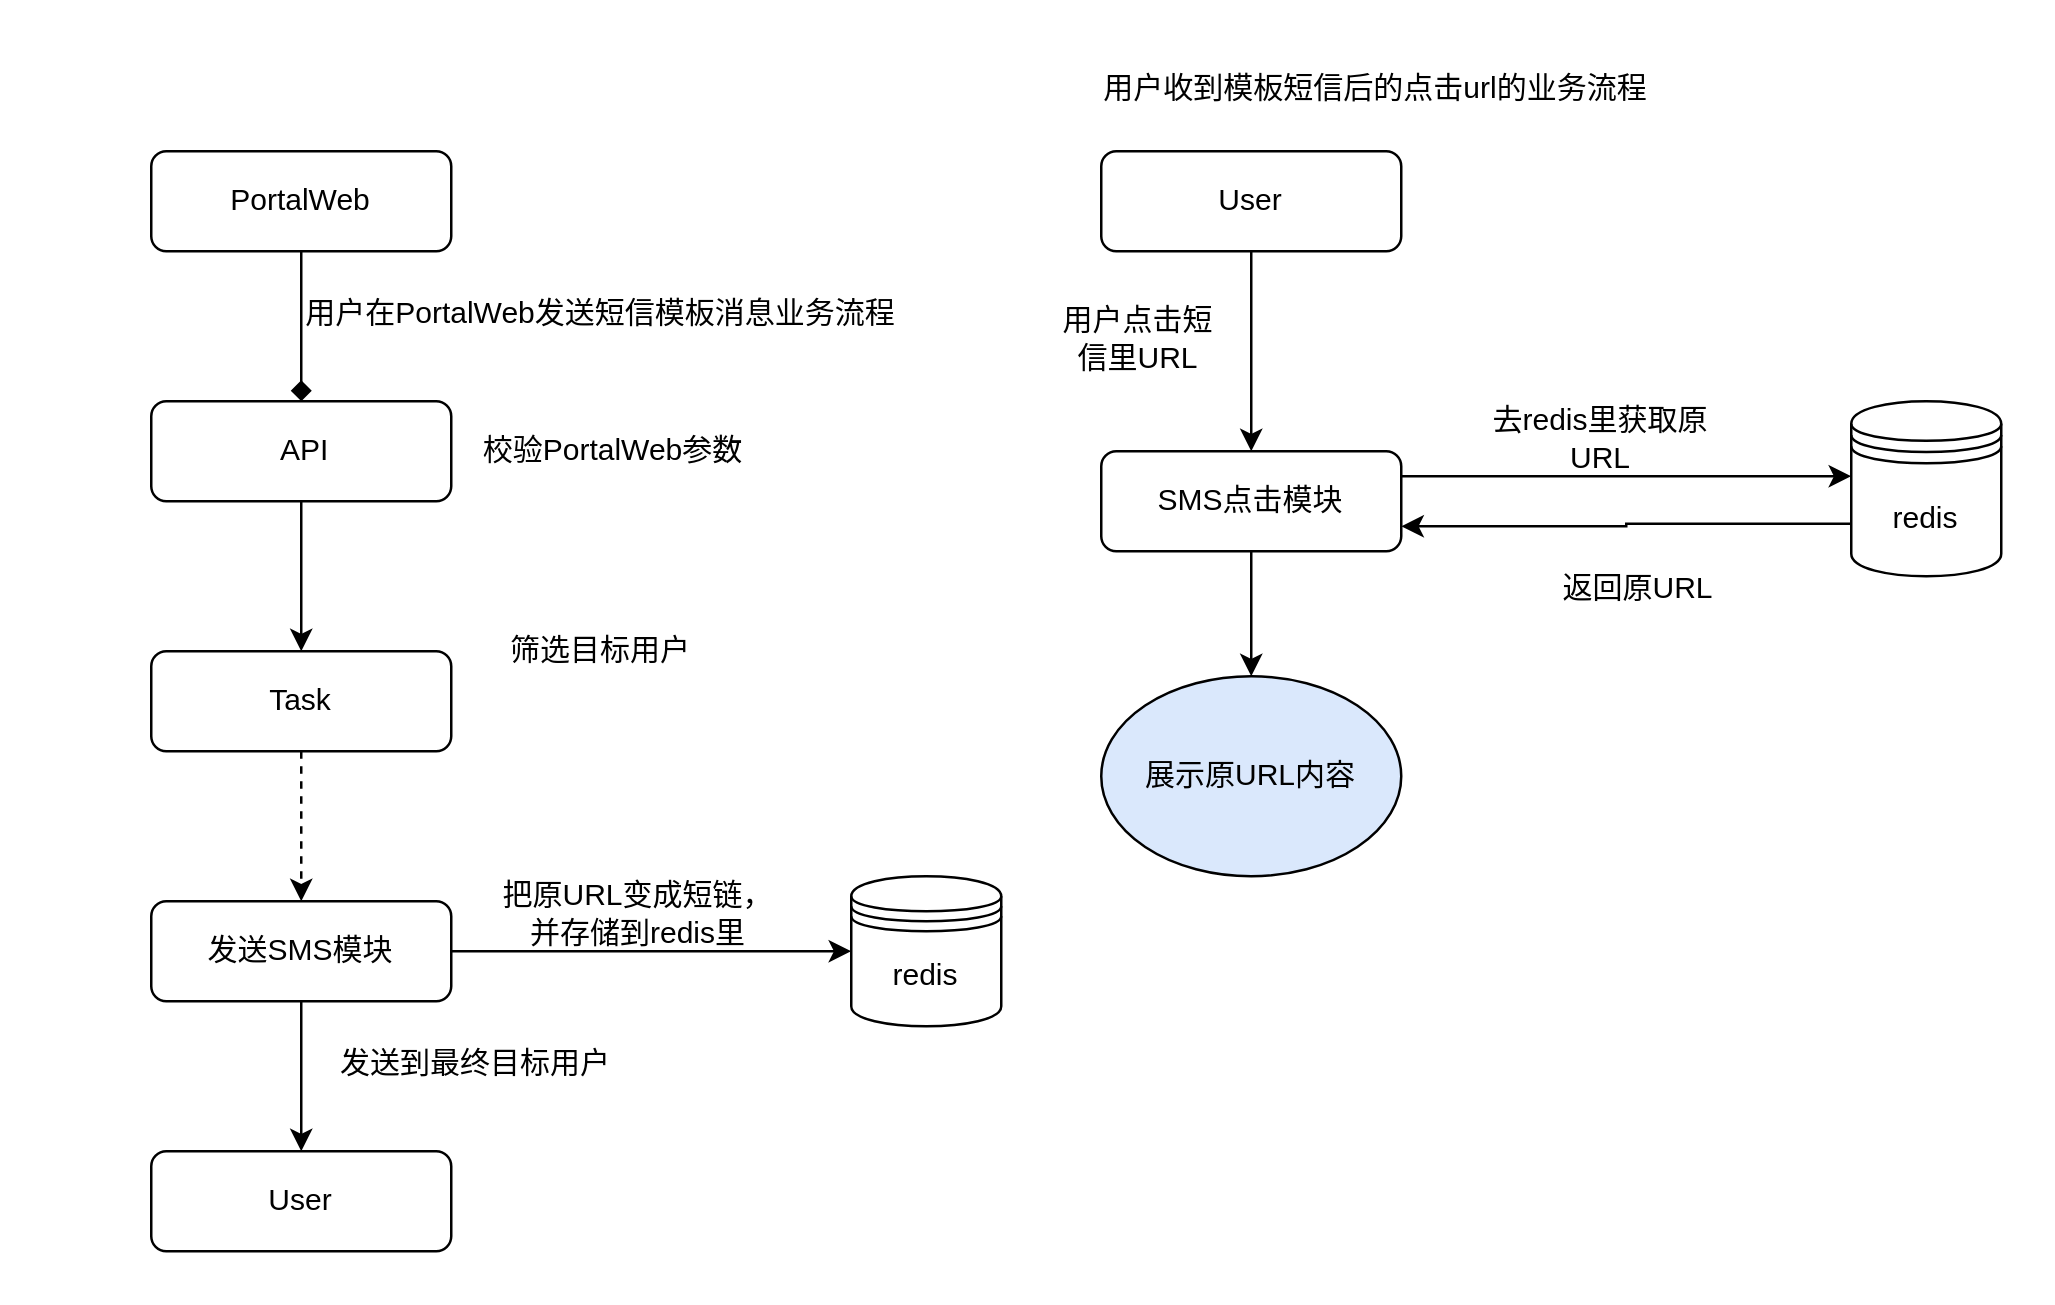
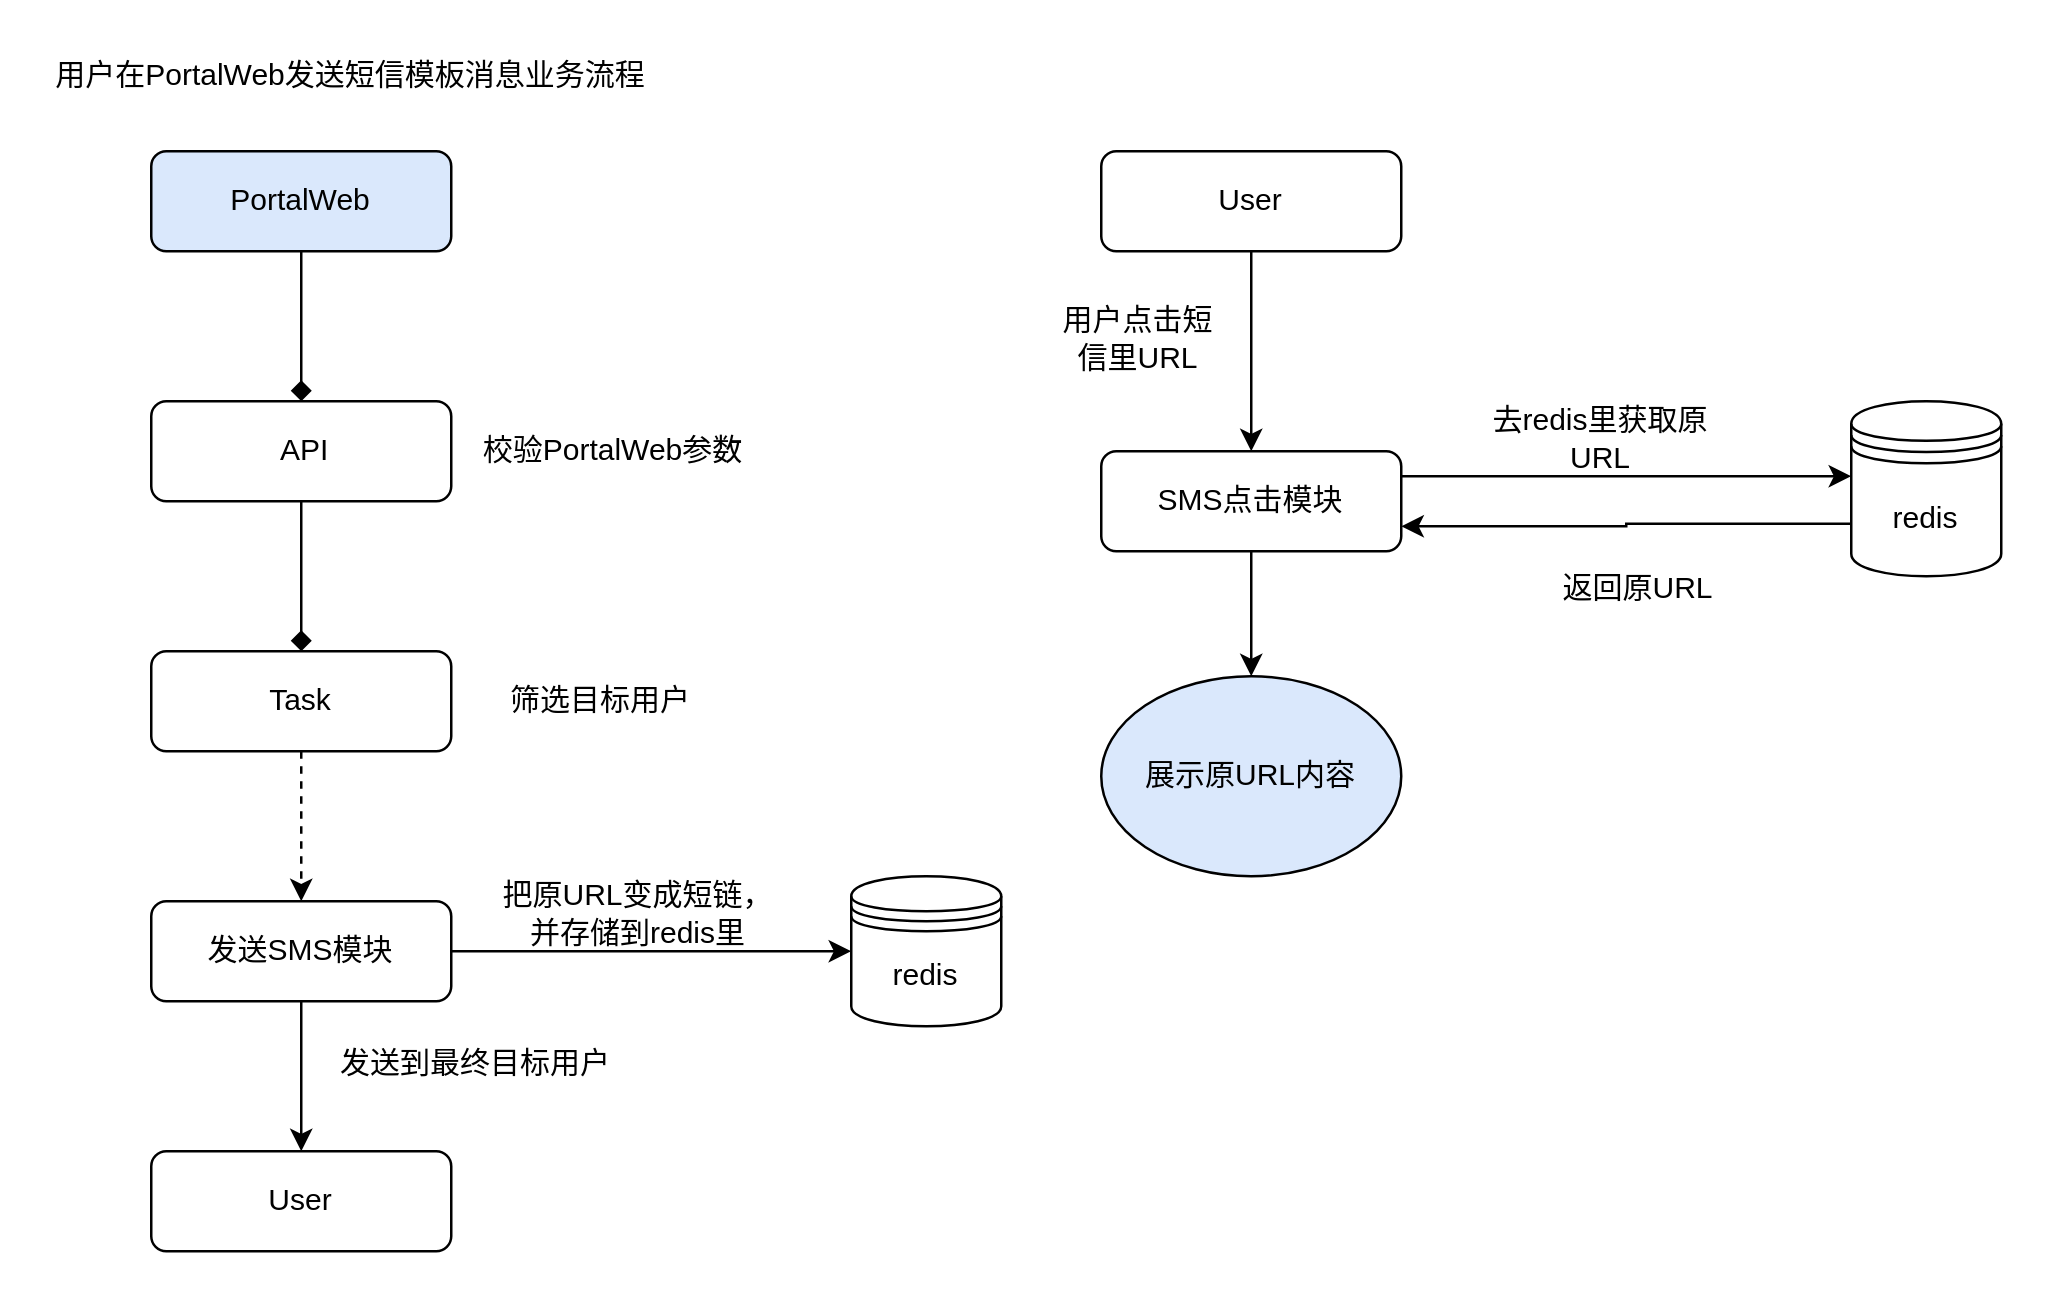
(1376, 89) -> none
(301, 201) -> (301, 201)
(601, 314) -> (351, 76)
(301, 632) -> (301, 631)
(601, 651) -> (601, 701)
